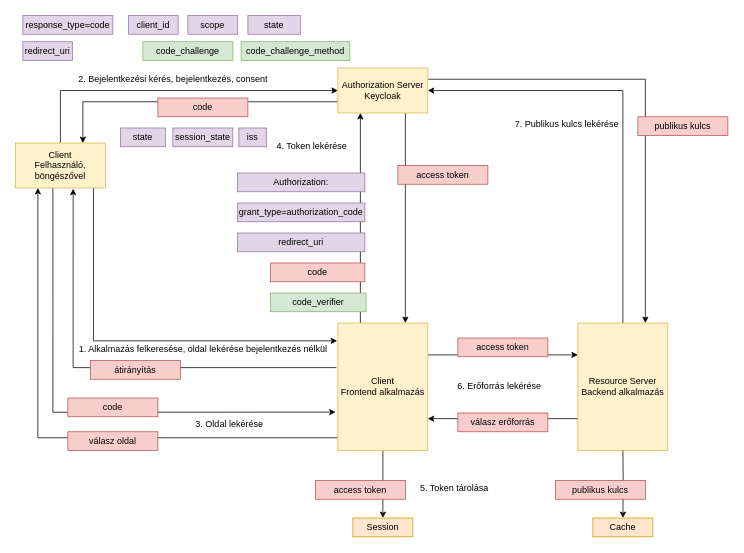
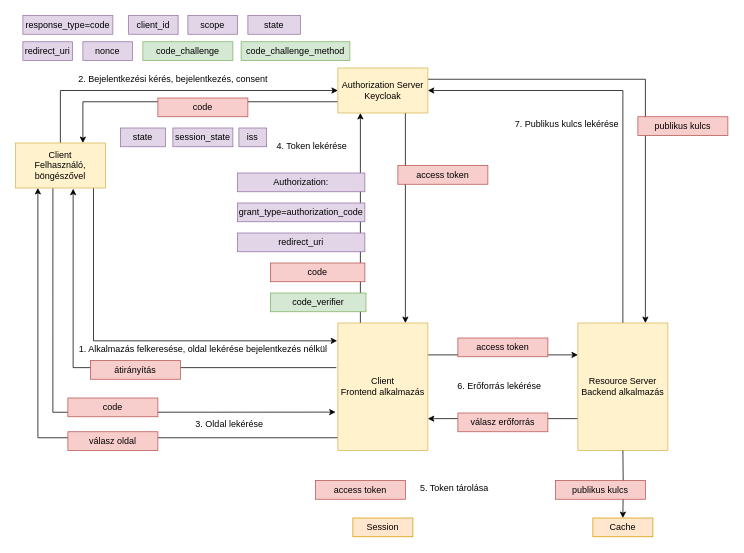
none -> (108, 51)
(383, 511) -> none
